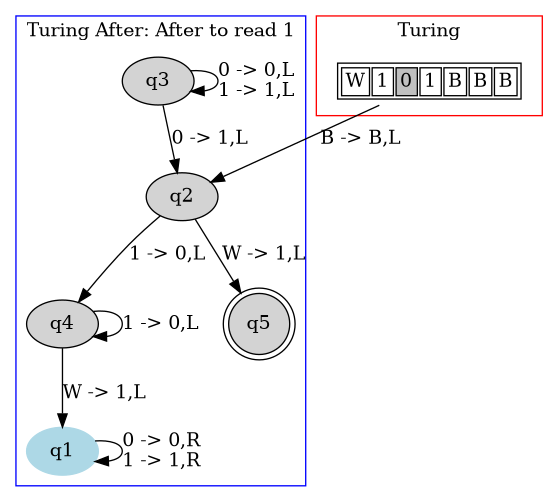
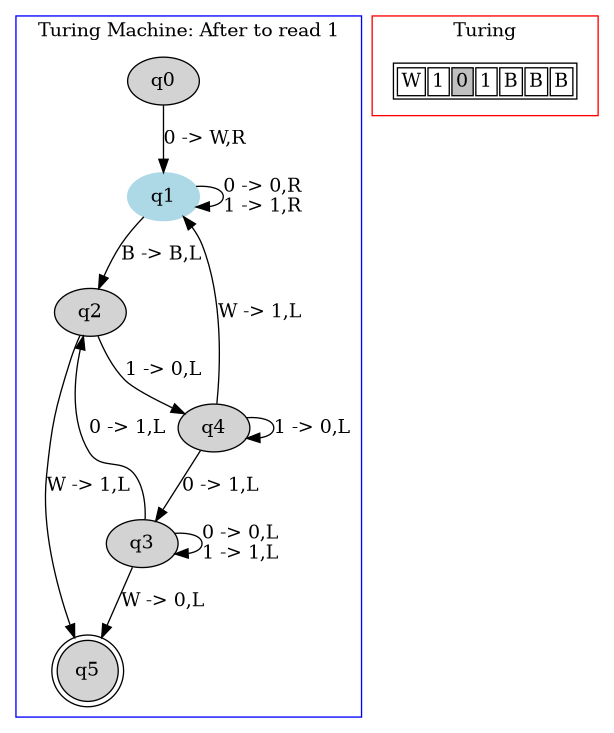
(161, 31) -> (189, 31)
none -> (163, 81)
(297, 143) -> (121, 245)
none -> (182, 480)
none -> (120, 596)
